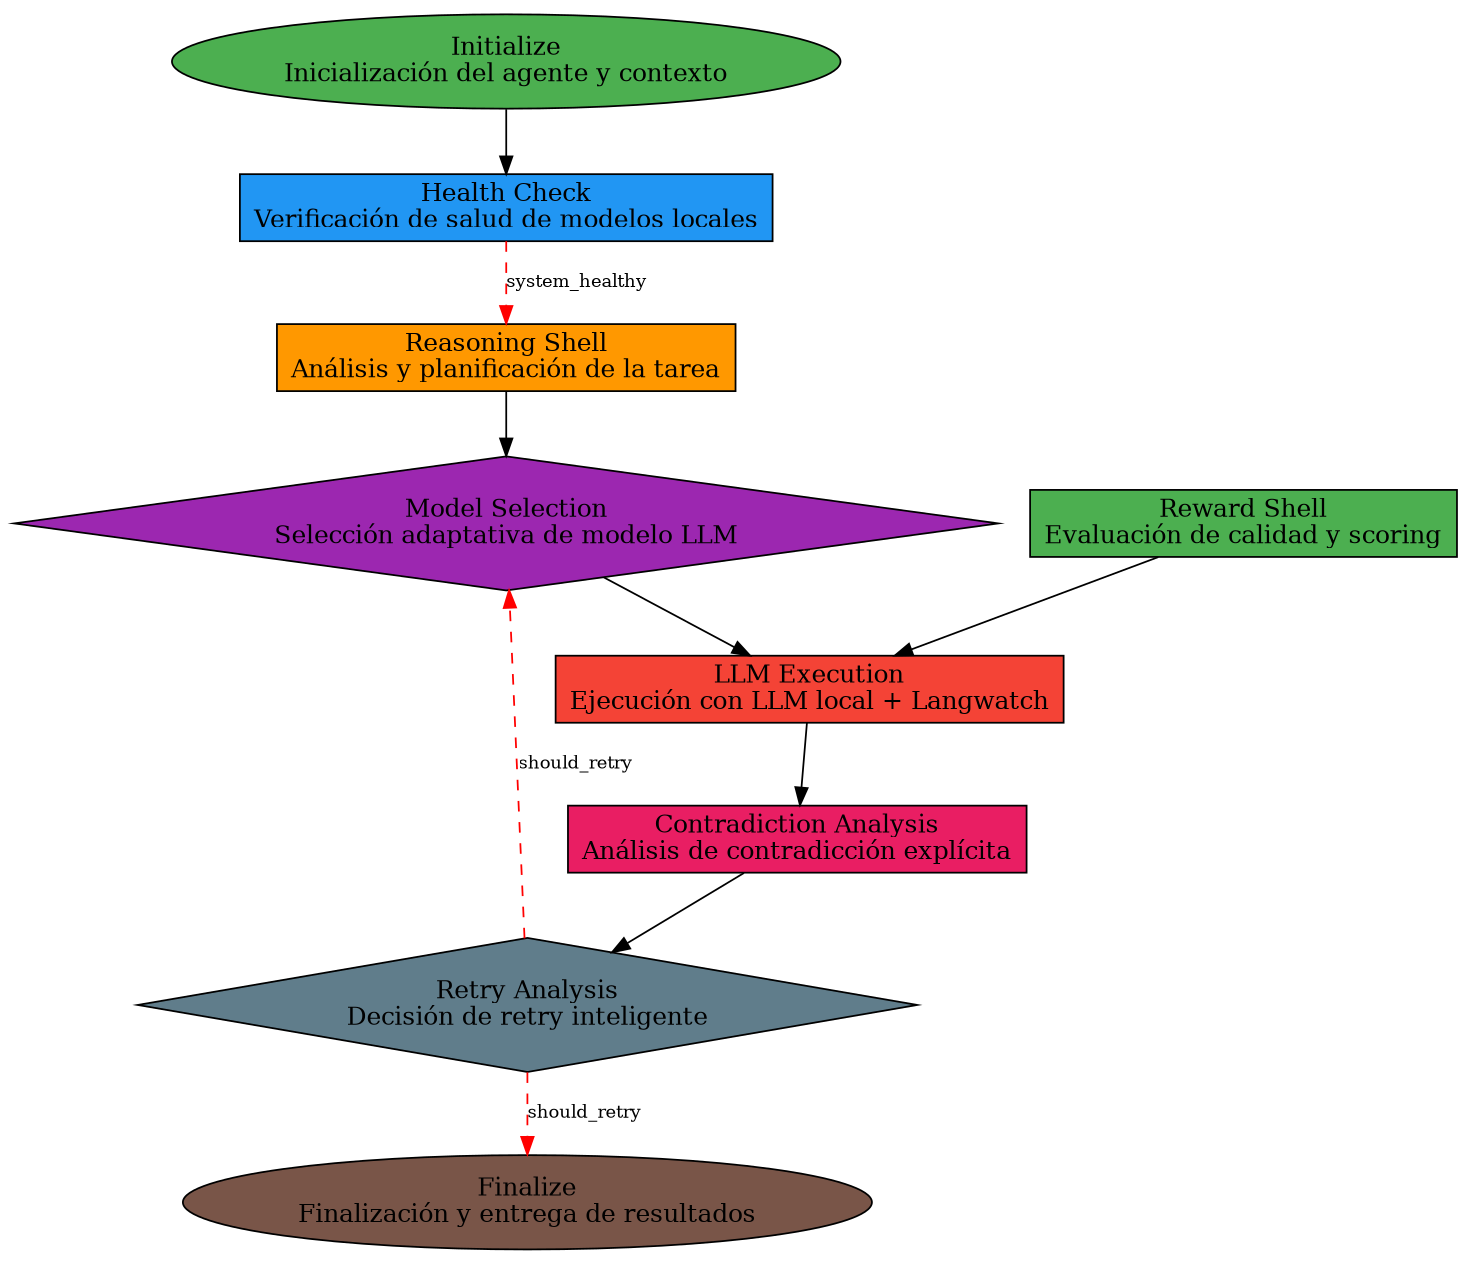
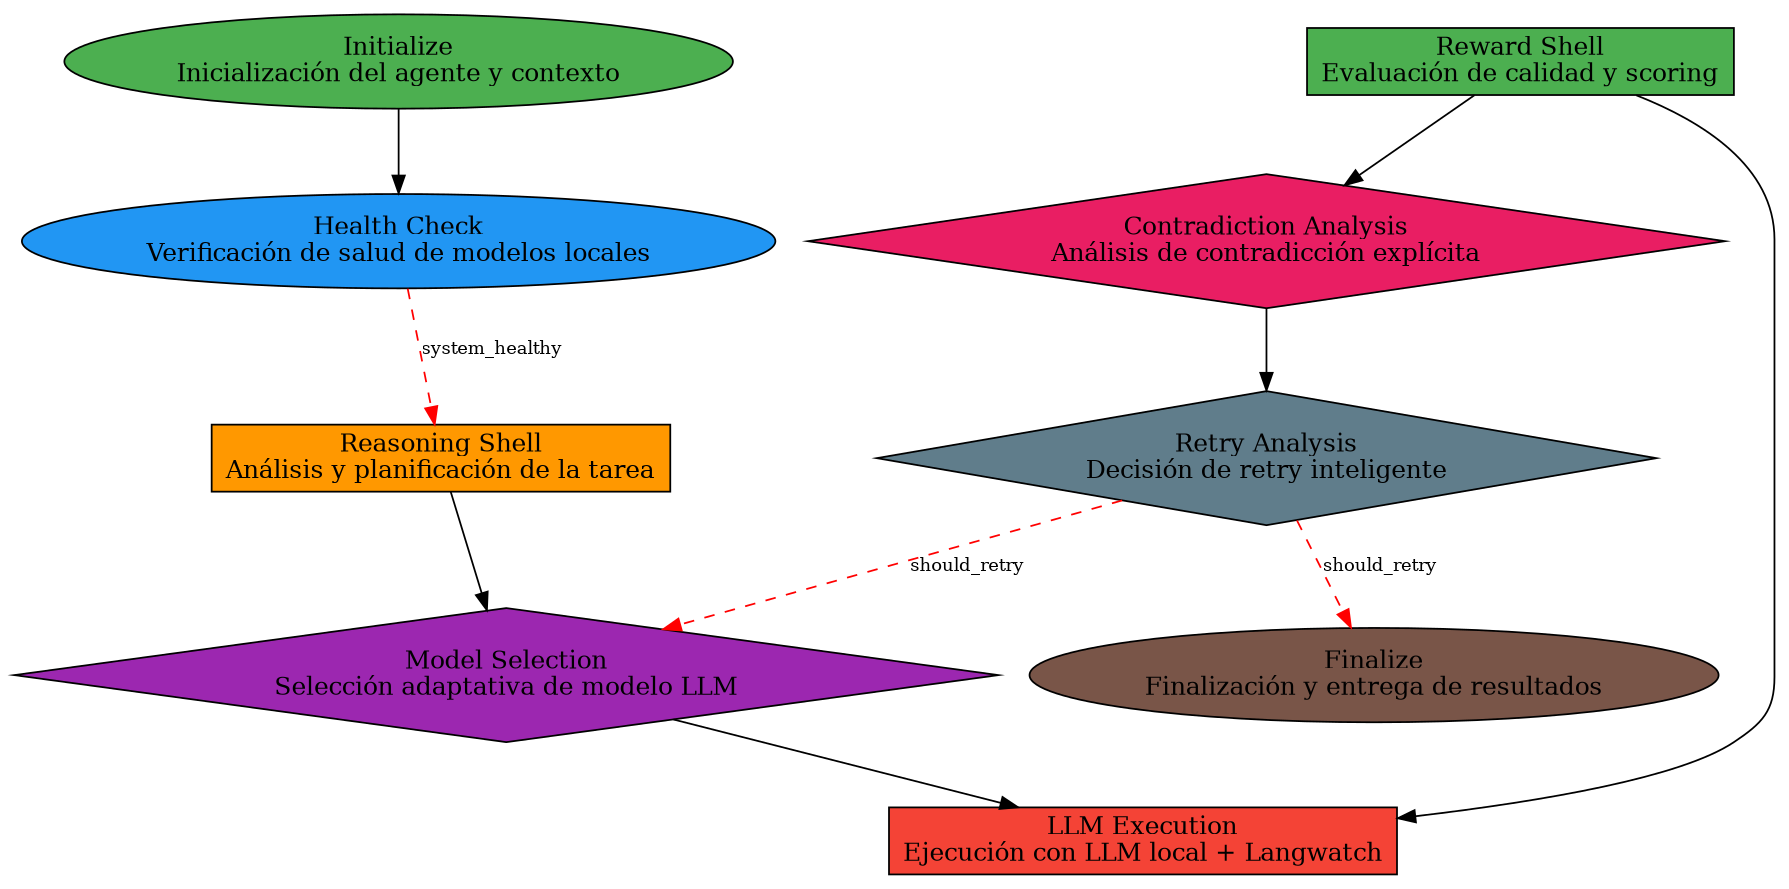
(506, 208) -> (399, 241)
(804, 755) -> (1417, 135)
(797, 839) -> (1266, 241)
